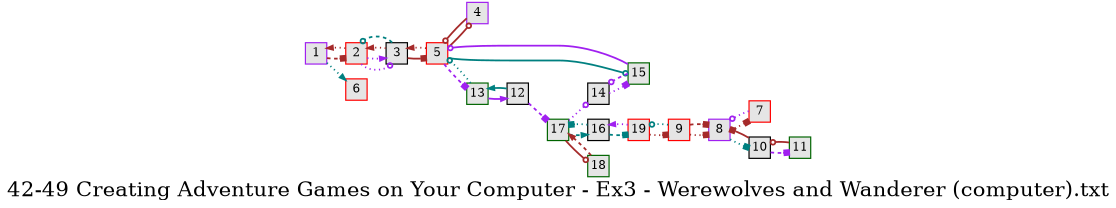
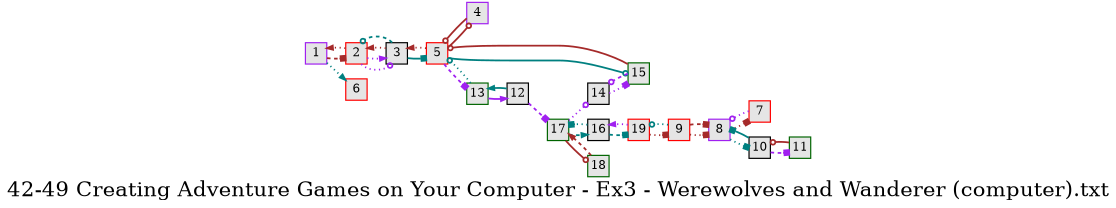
(542, 46) -> (542, 46)
(414, 59) -> (414, 59)
(742, 134) -> (742, 134)
